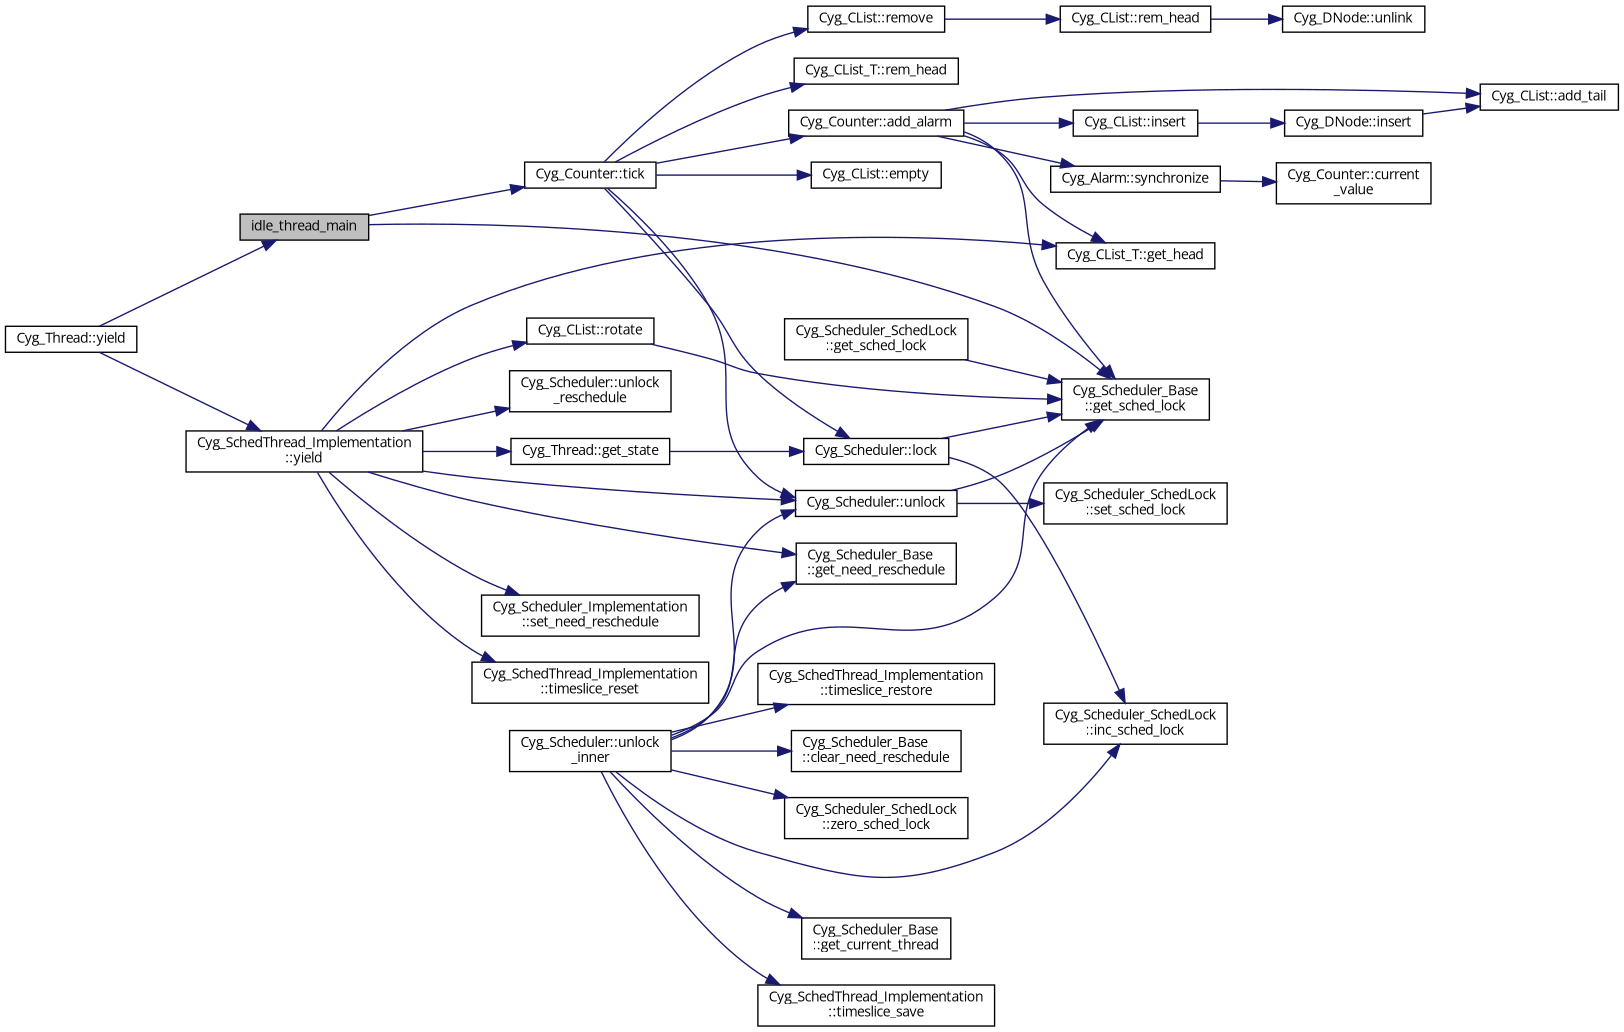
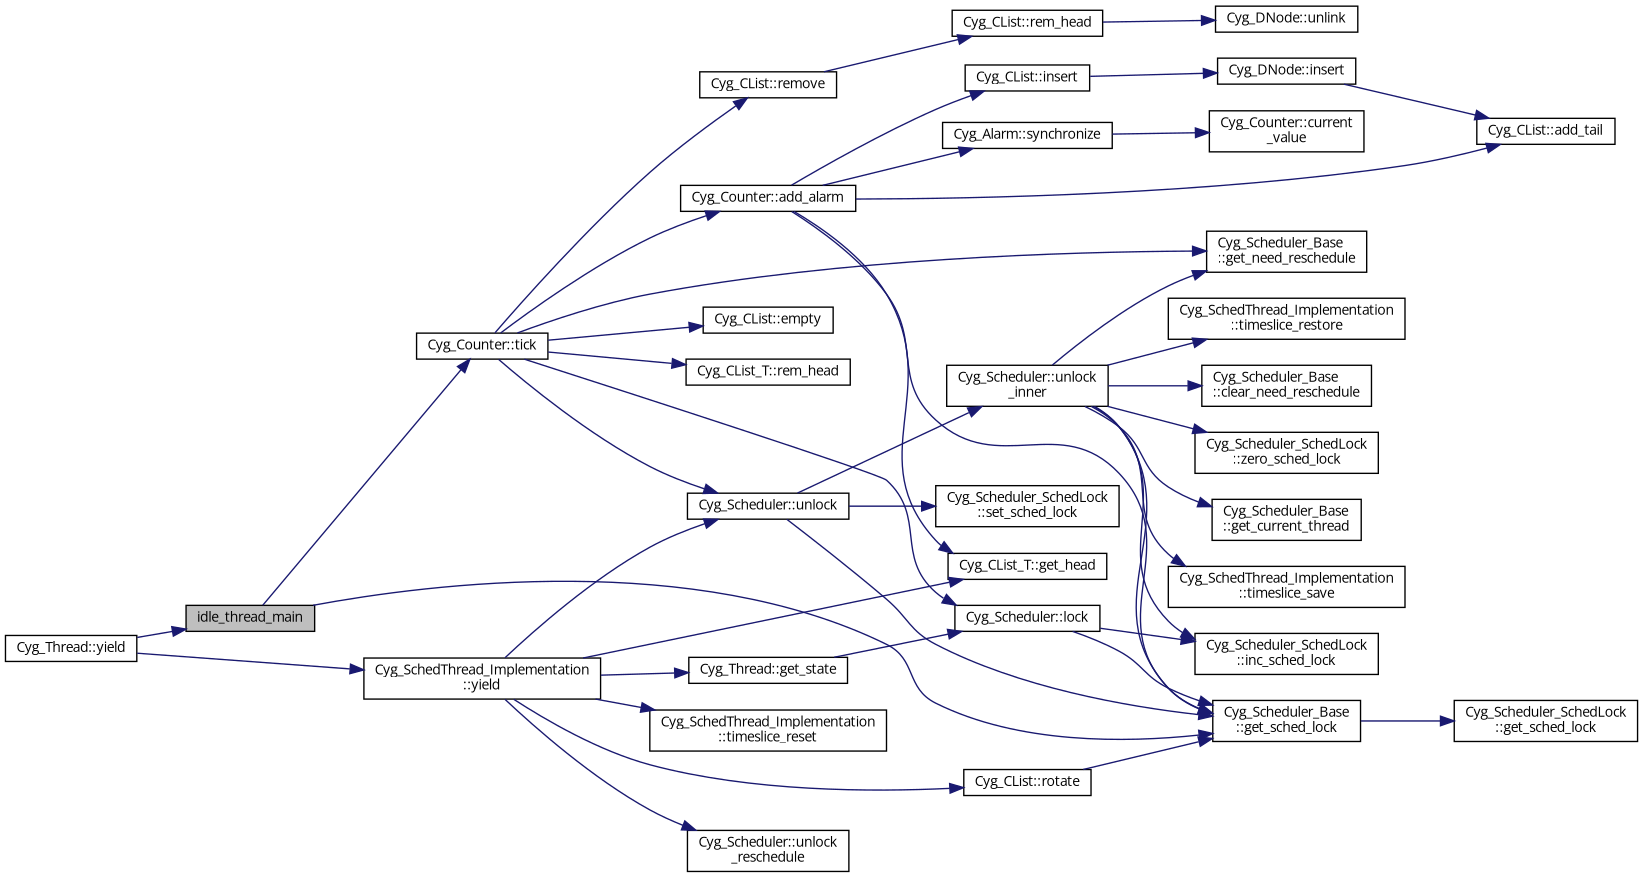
(1006, 370) -> (1401, 721)
(573, 521) -> (834, 269)
(590, 616) -> none
(733, 624) -> (883, 453)
